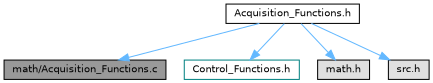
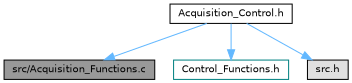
(293, 14) -> (231, 14)
(85, 70) -> (79, 70)
(344, 70) -> none
